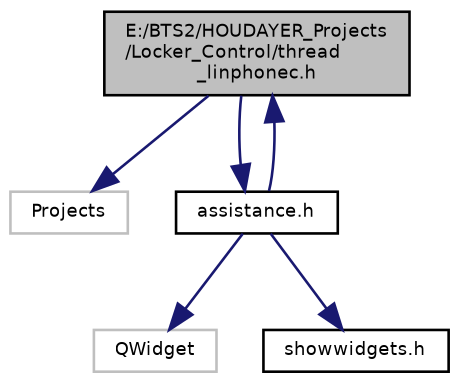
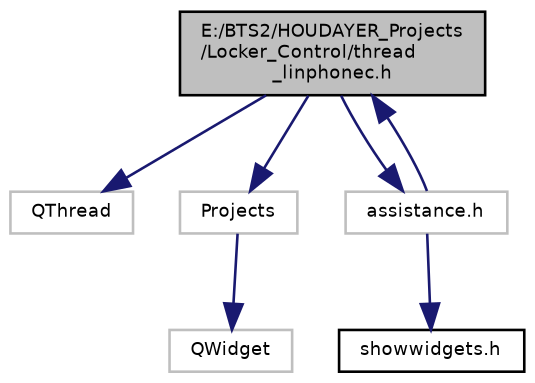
none -> (72, 213)
(257, 213) -> (426, 213)
(214, 271) -> (236, 269)
